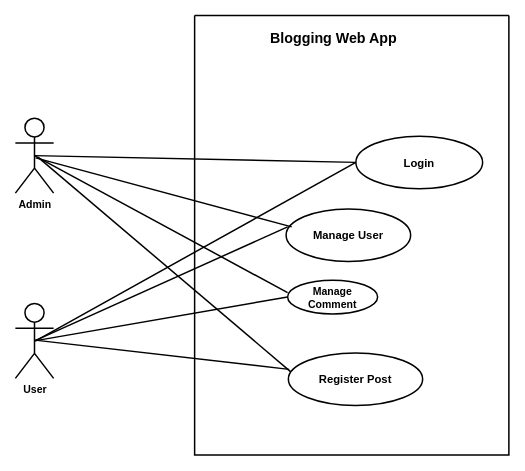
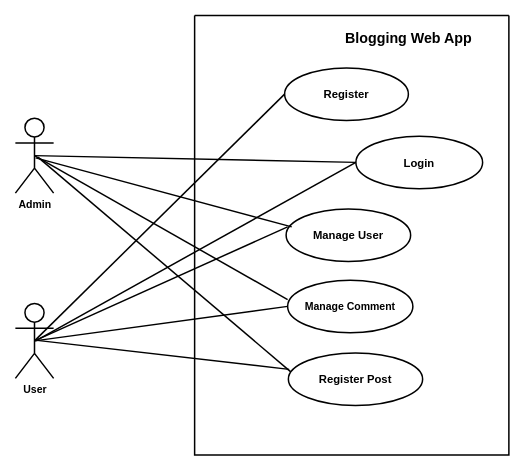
(333, 38) -> (408, 38)
none -> (347, 94)
none -> (162, 215)
(333, 297) -> (350, 306)
